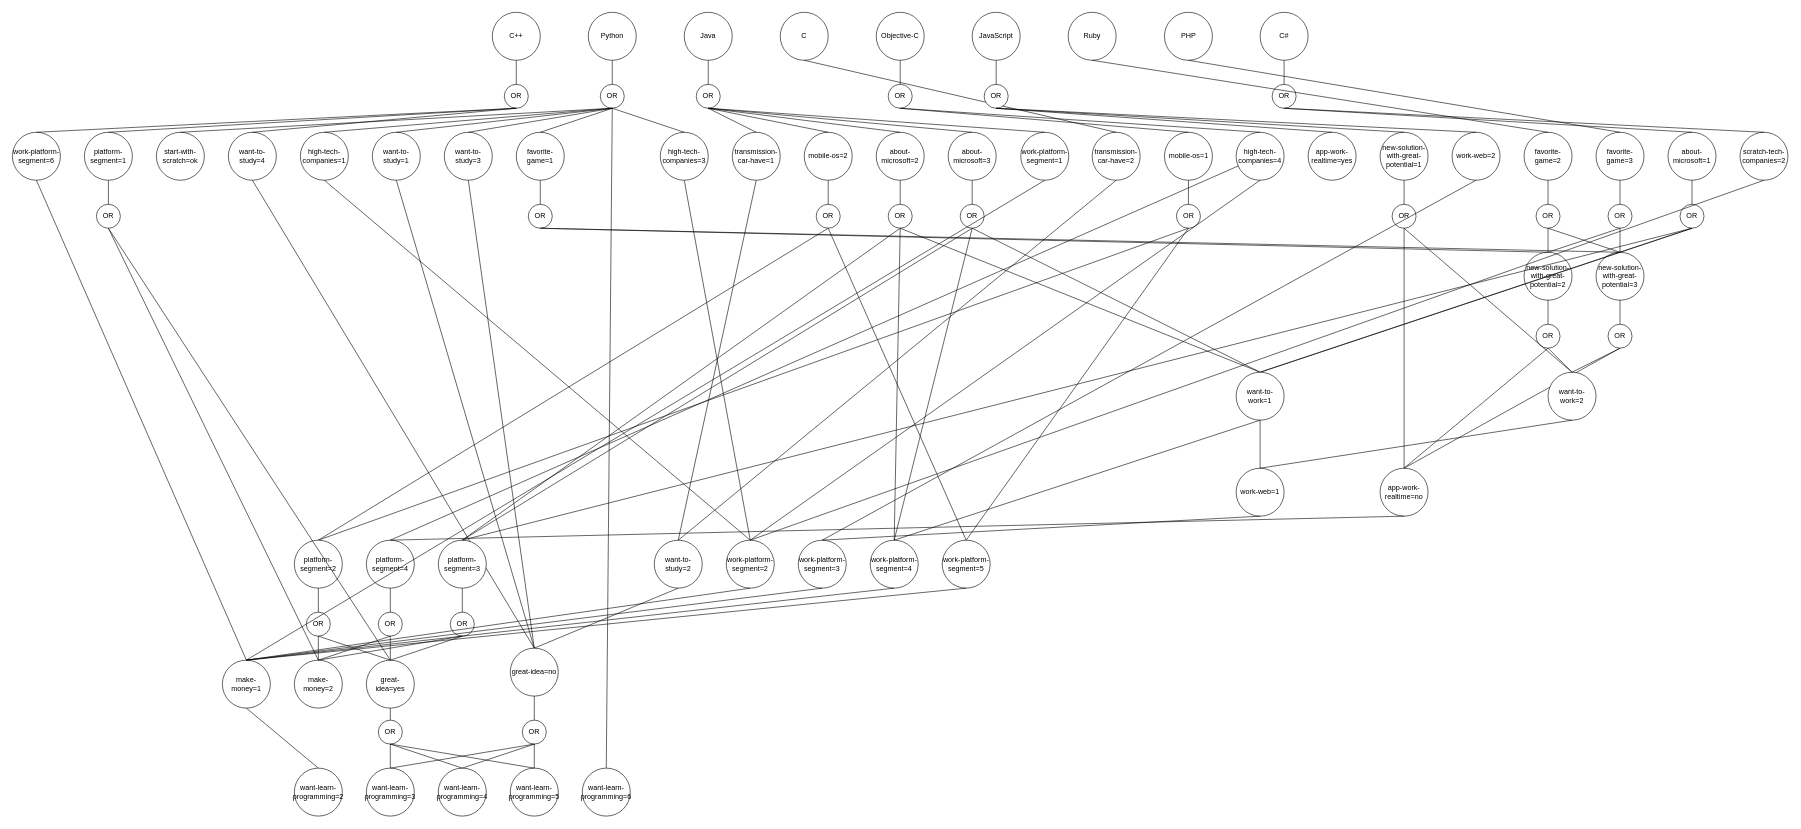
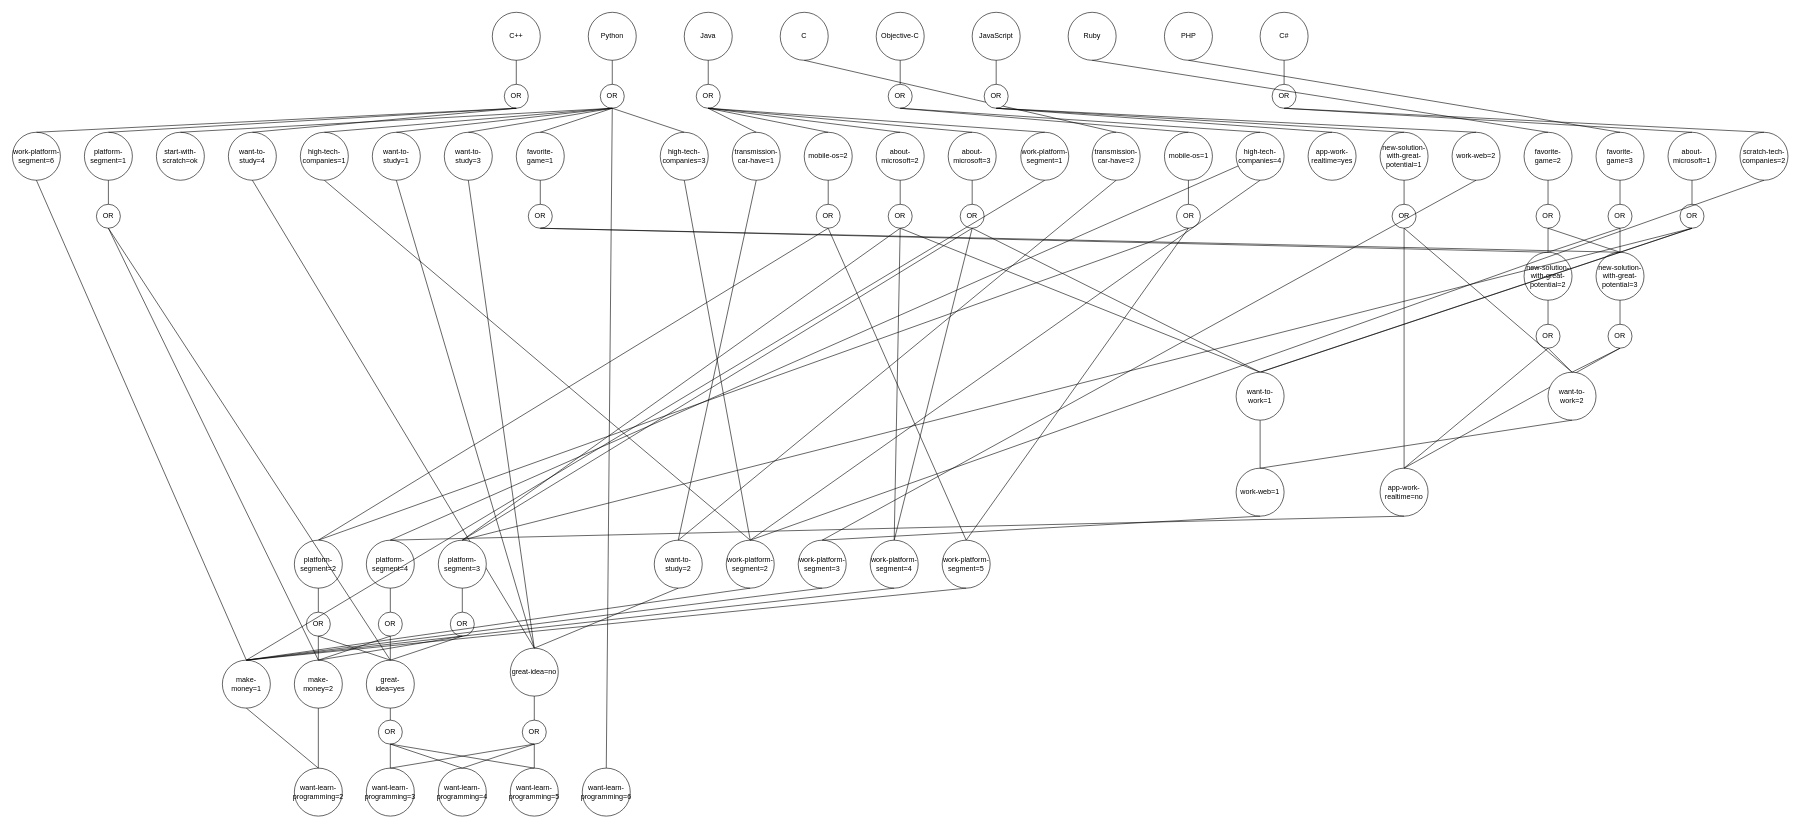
(1124, 465) -> none
none -> (318, 737)
